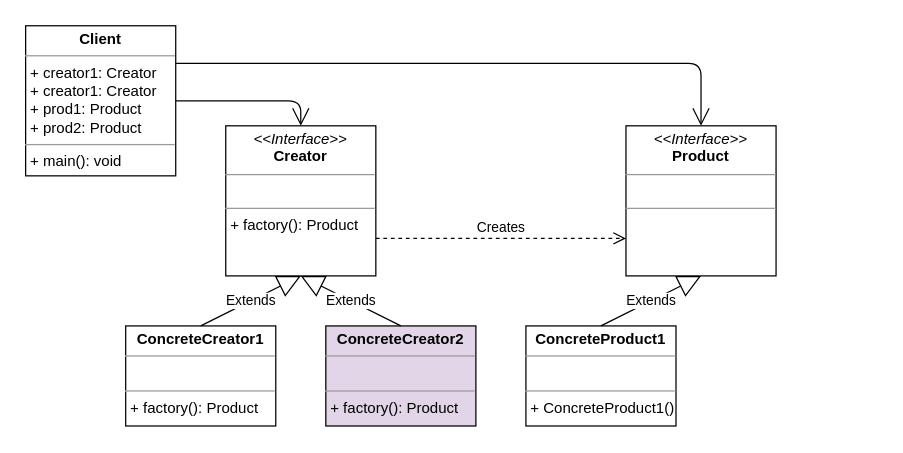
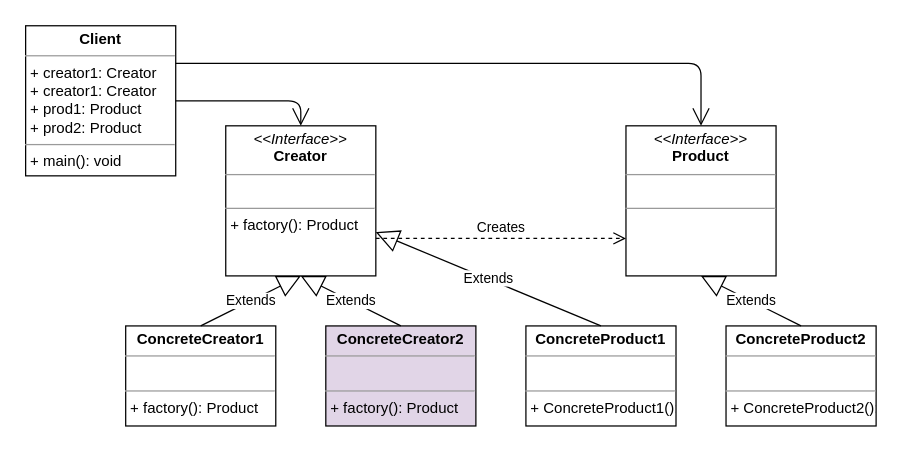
(640, 306) -> (499, 283)
none -> (761, 306)
none -> (801, 376)
